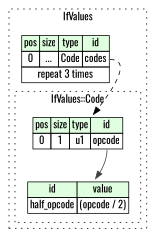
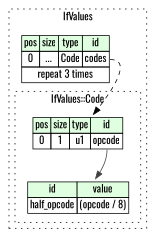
(103, 205) -> (103, 205)
